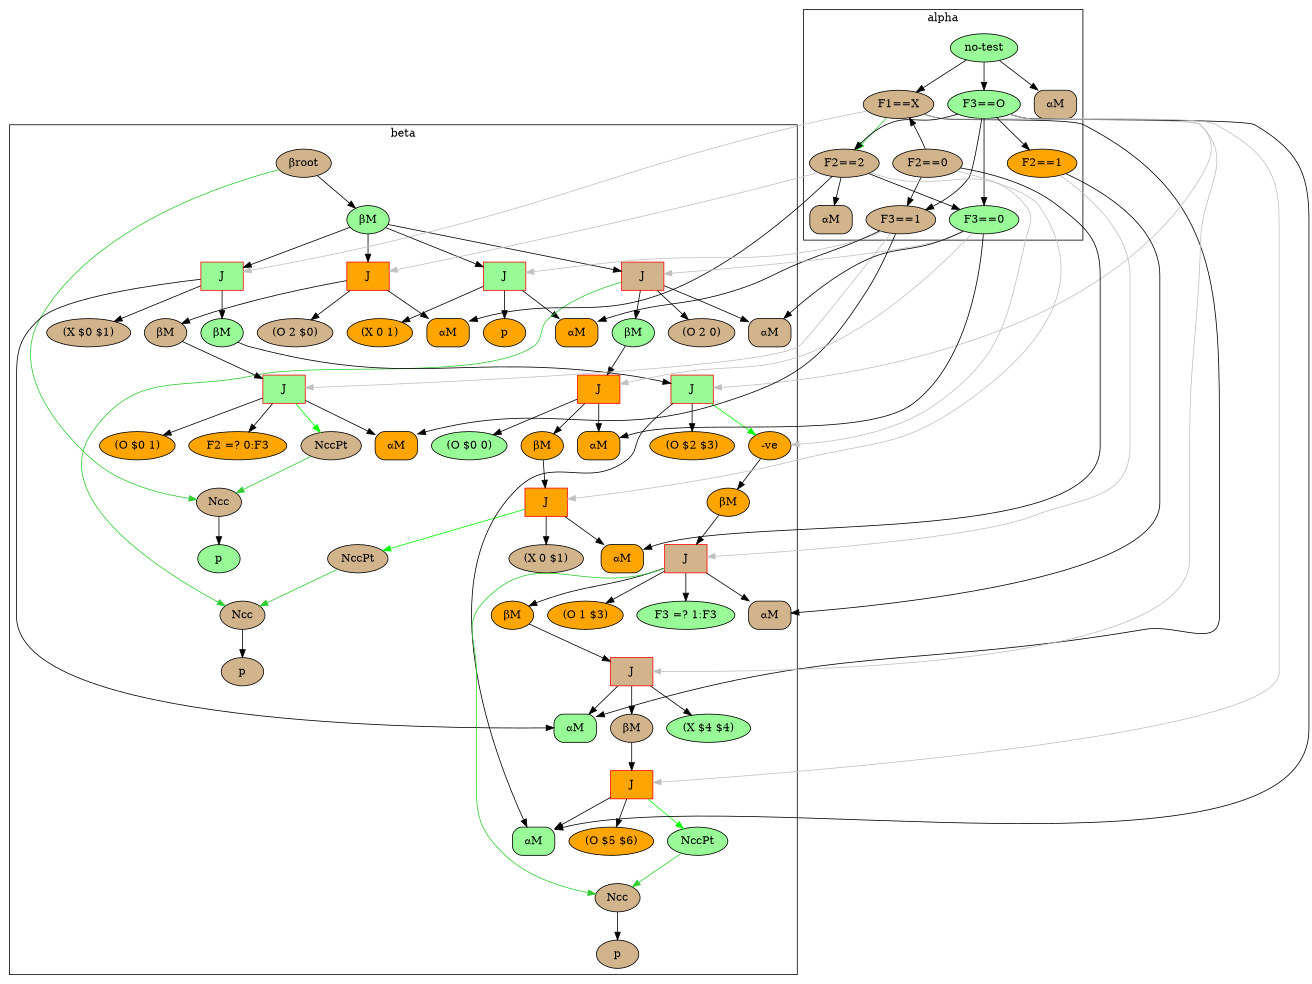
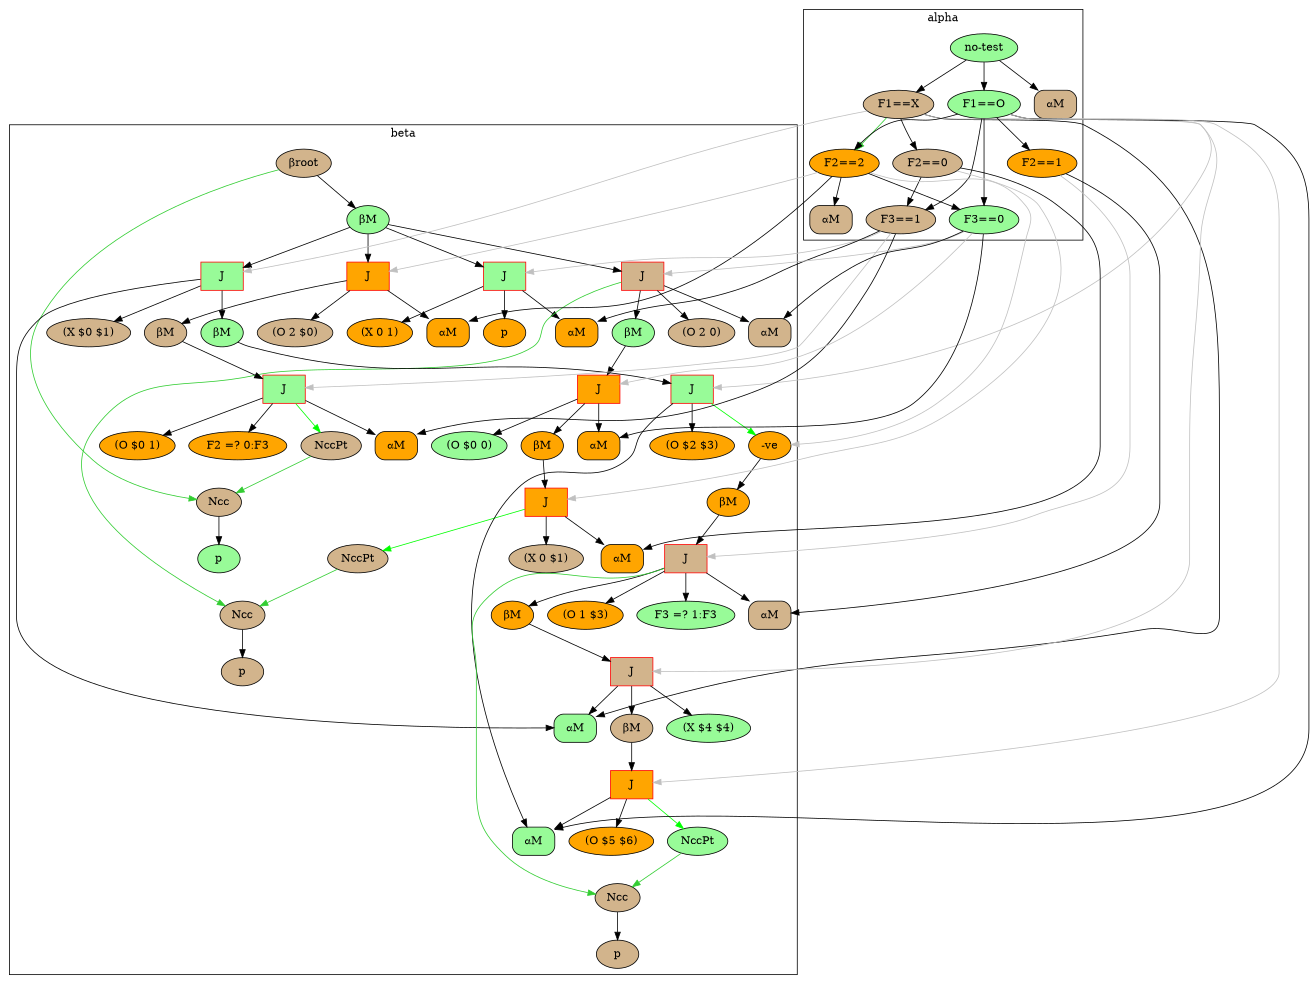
(984, 104) -> (984, 104)
(920, 137) -> (906, 131)
(844, 163) -> (844, 163)
